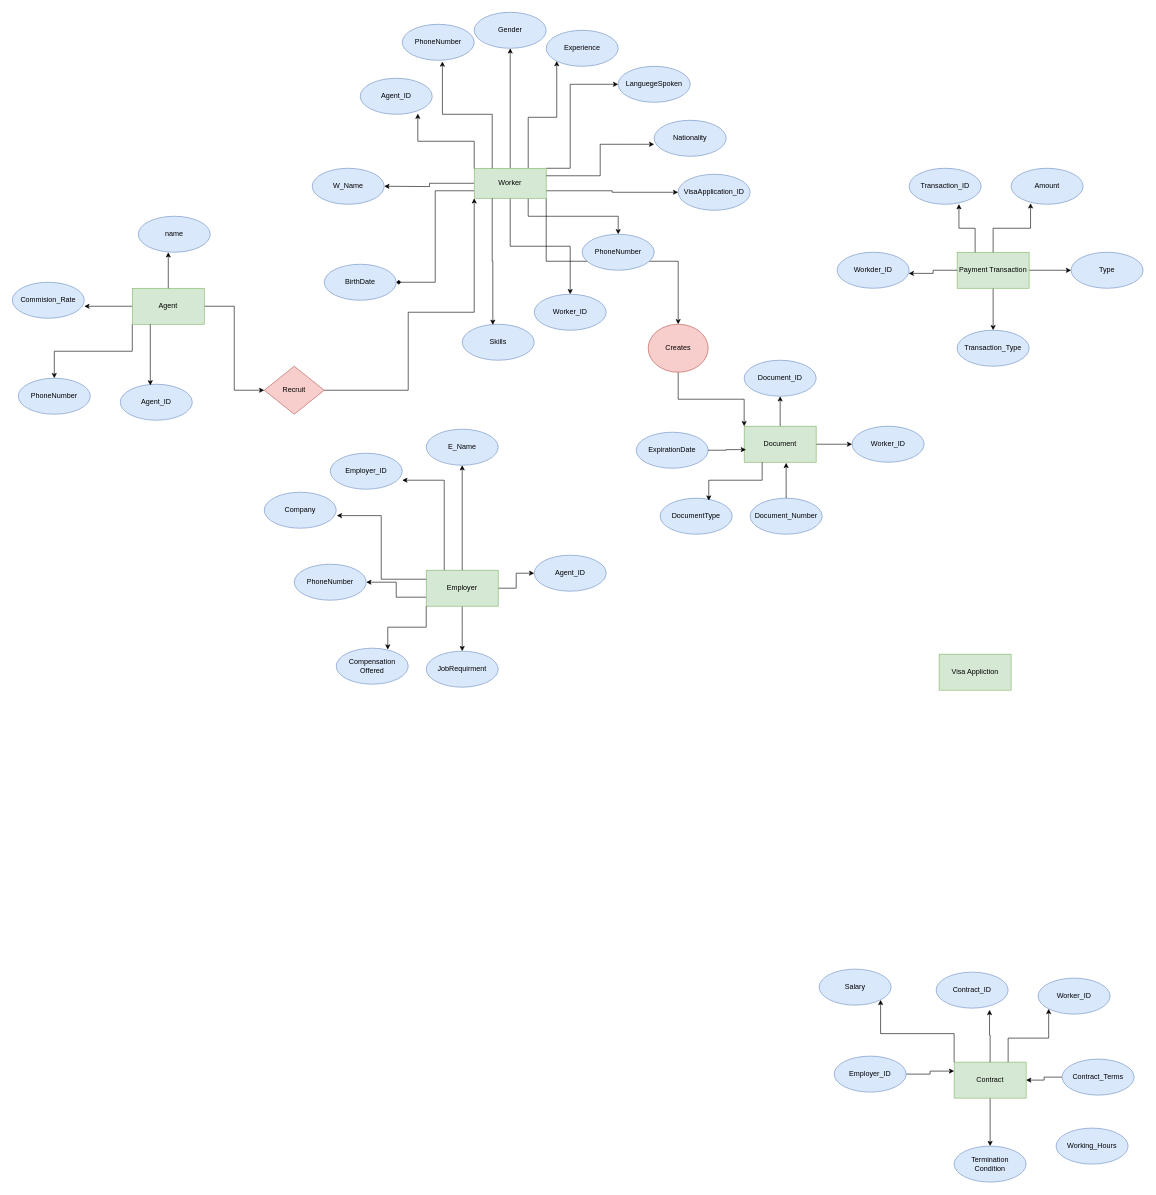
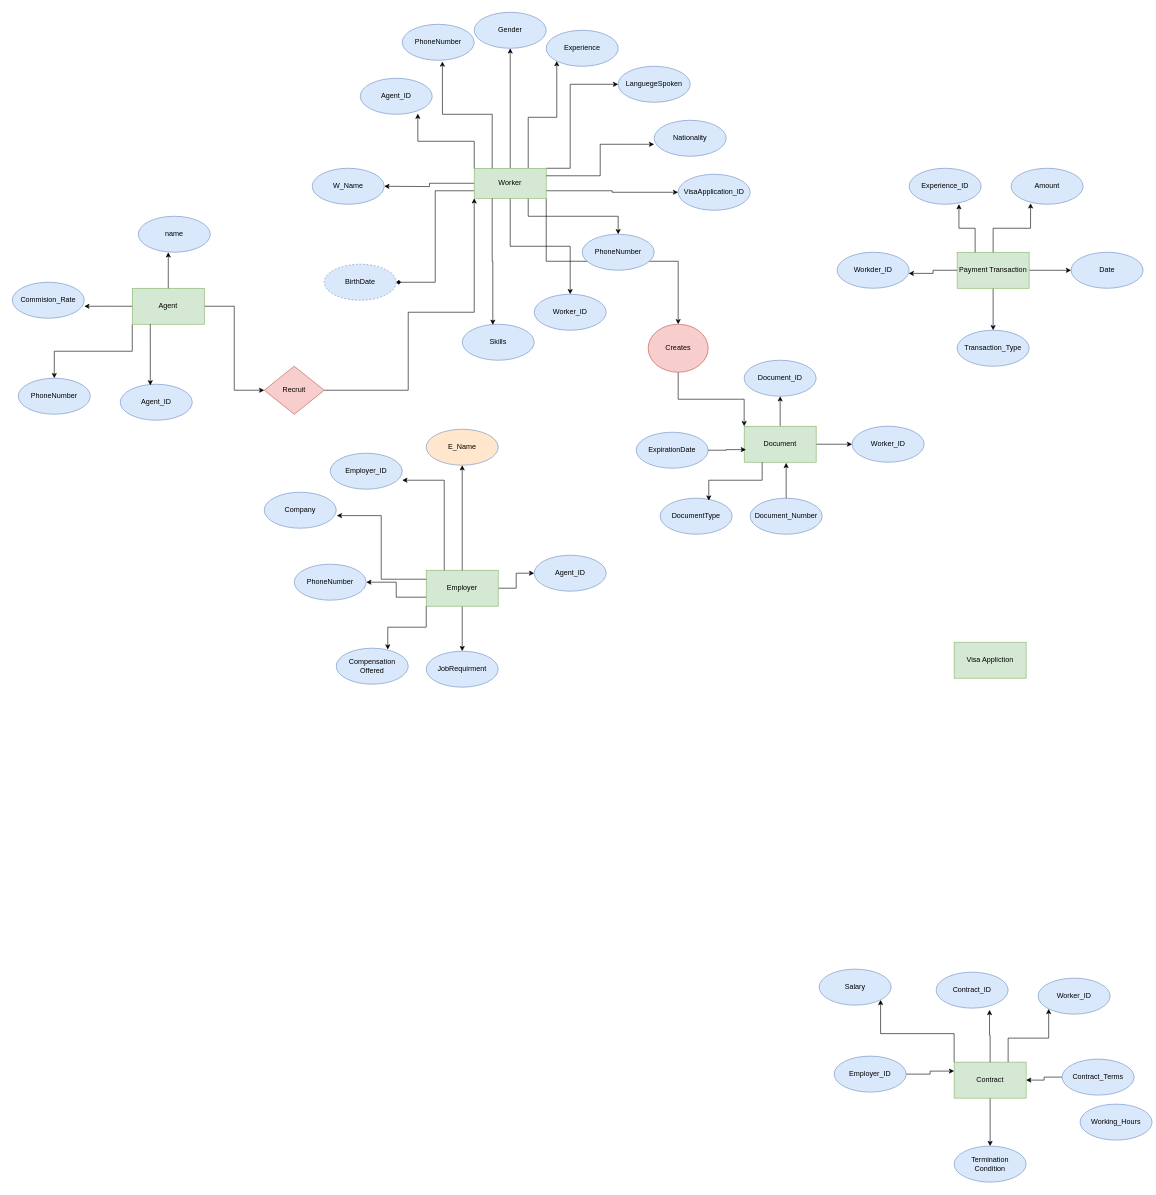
(945, 186) -> (945, 186)
(1107, 270) -> (1107, 270)
(360, 282) -> (360, 282)
(462, 447) -> (462, 447)
(975, 672) -> (990, 660)
(1092, 1146) -> (1116, 1122)
